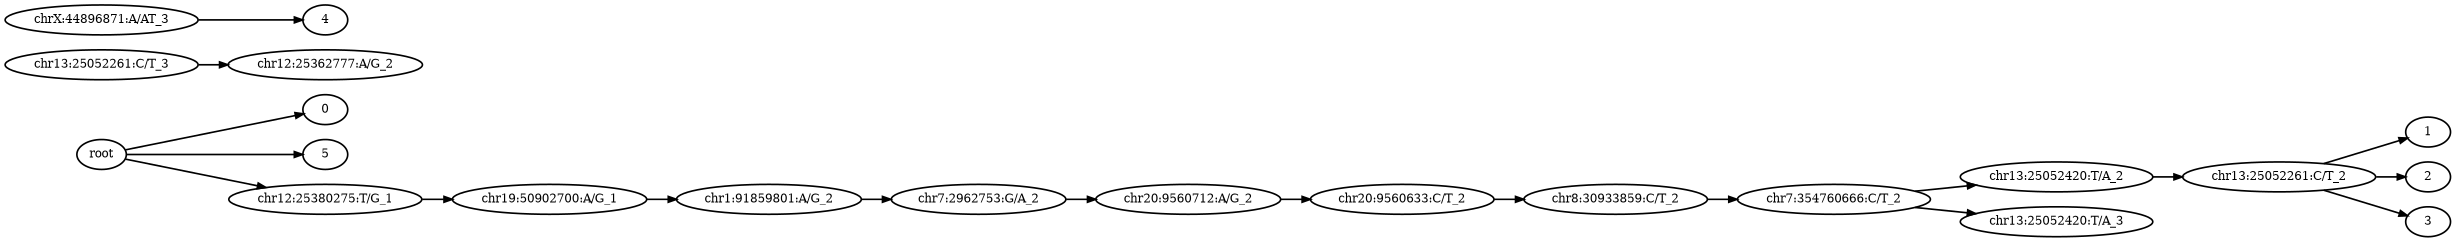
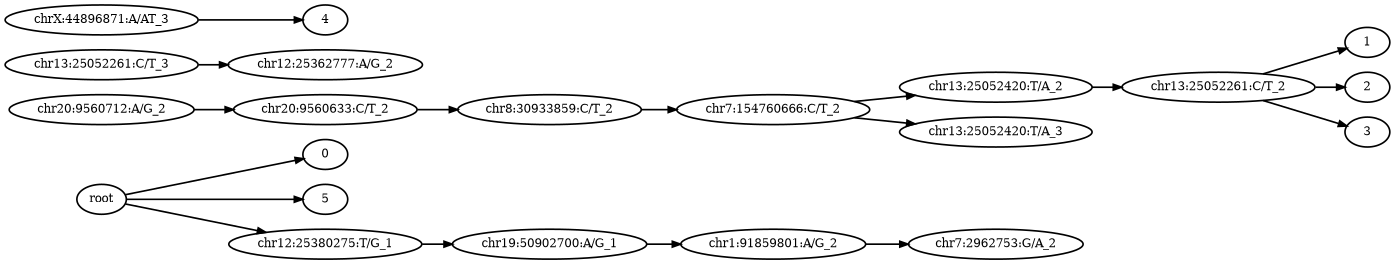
(1077, 199) -> none
(1834, 199) -> (773, 110)
